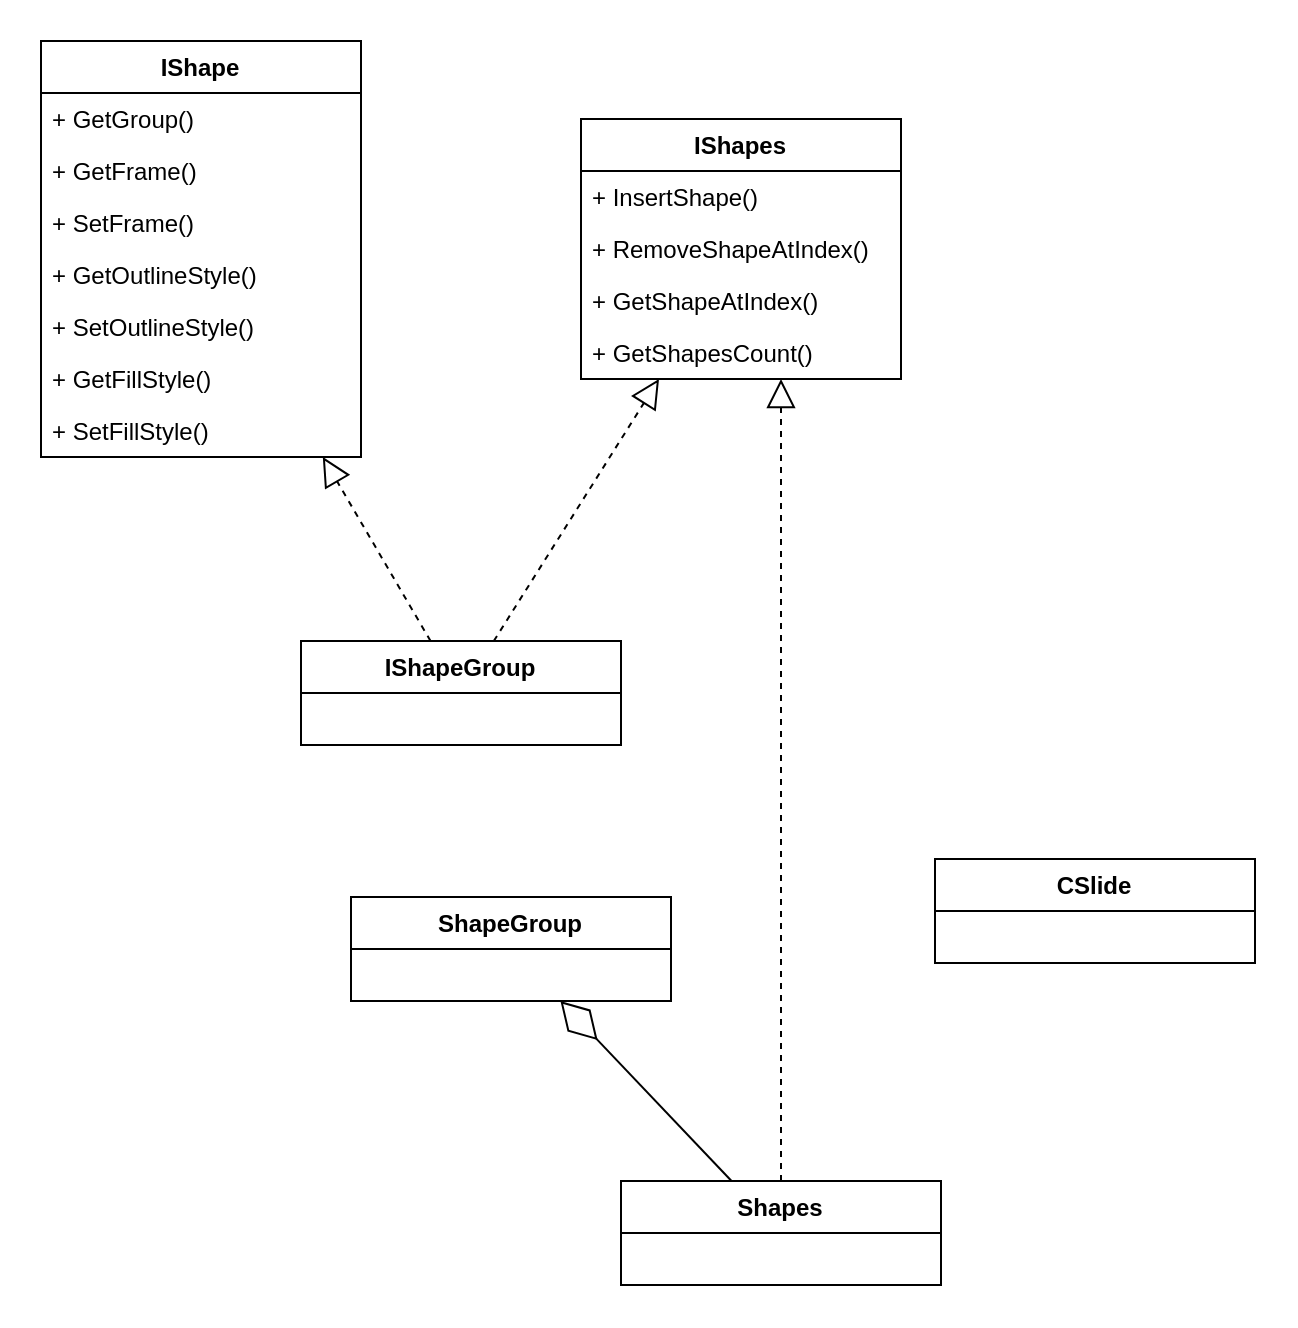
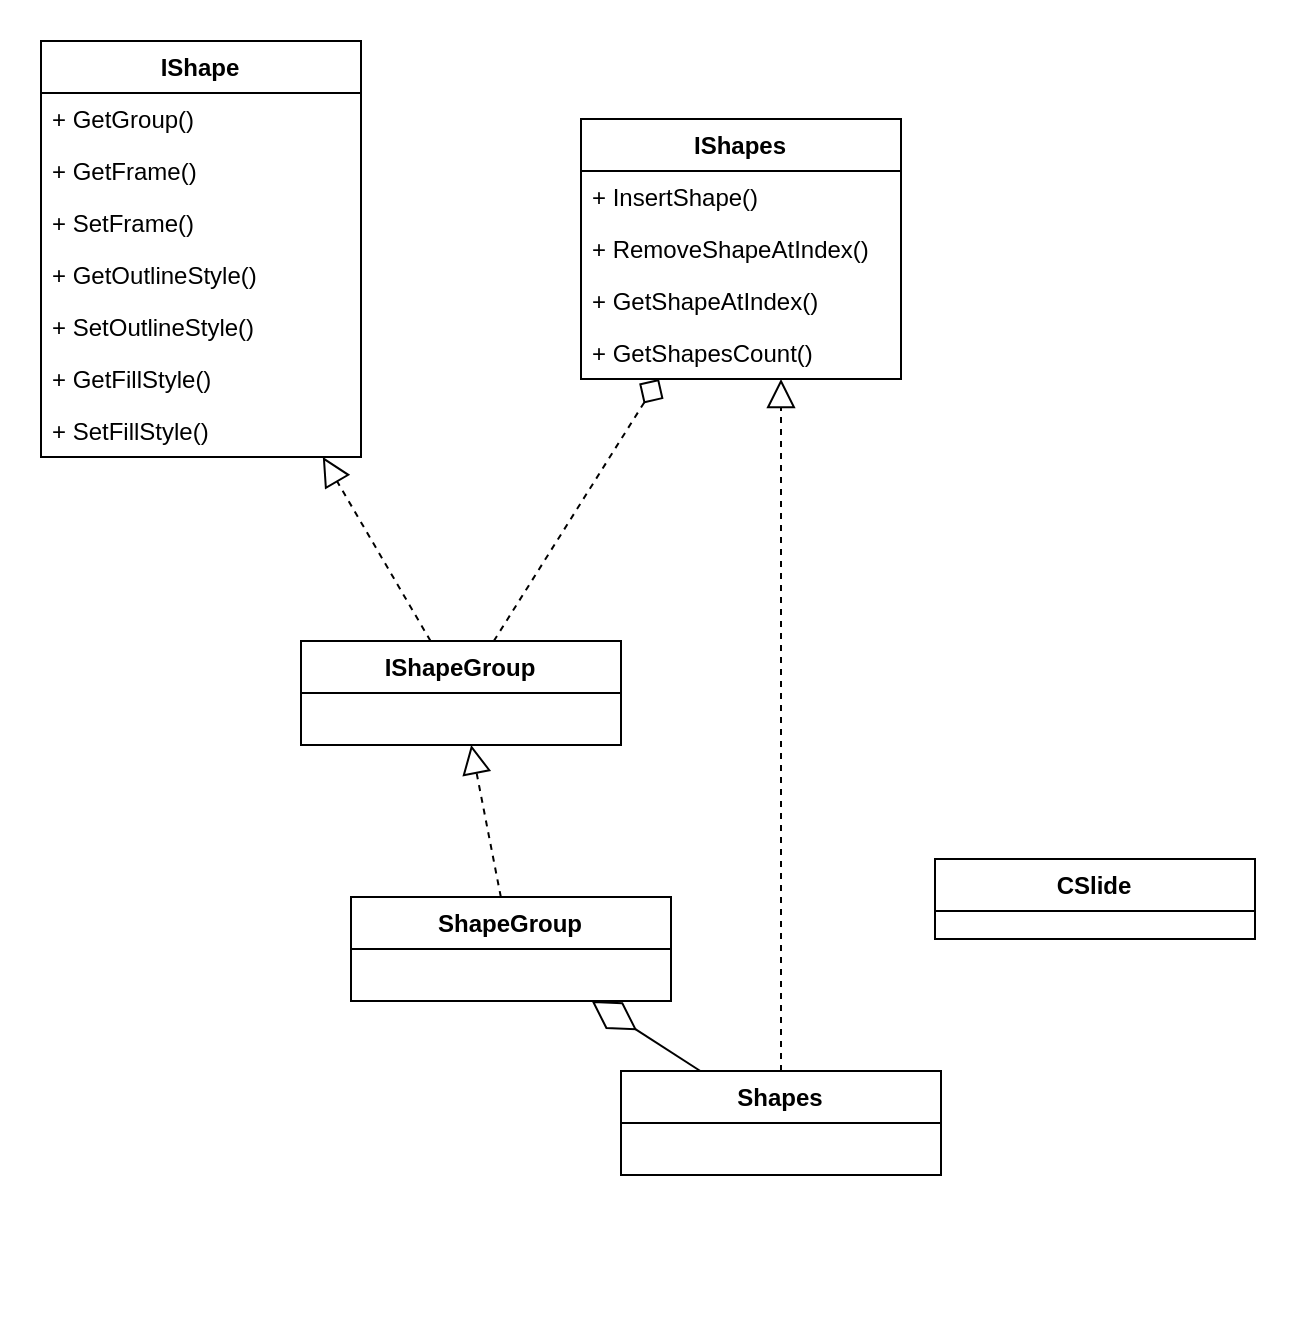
(643, 404) -> (643, 404)
none -> (489, 835)
(1095, 911) -> (1095, 899)
(781, 1233) -> (781, 1123)
